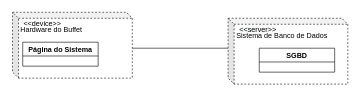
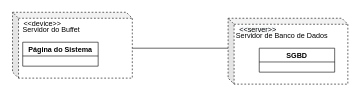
(51, 30) -> (51, 30)
(282, 36) -> (282, 36)
